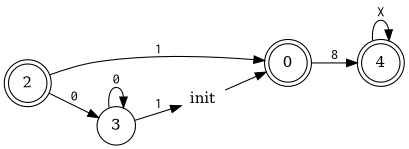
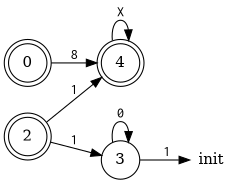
(151, 57) -> (70, 103)
(241, 83) -> none
(74, 97) -> (74, 140)
